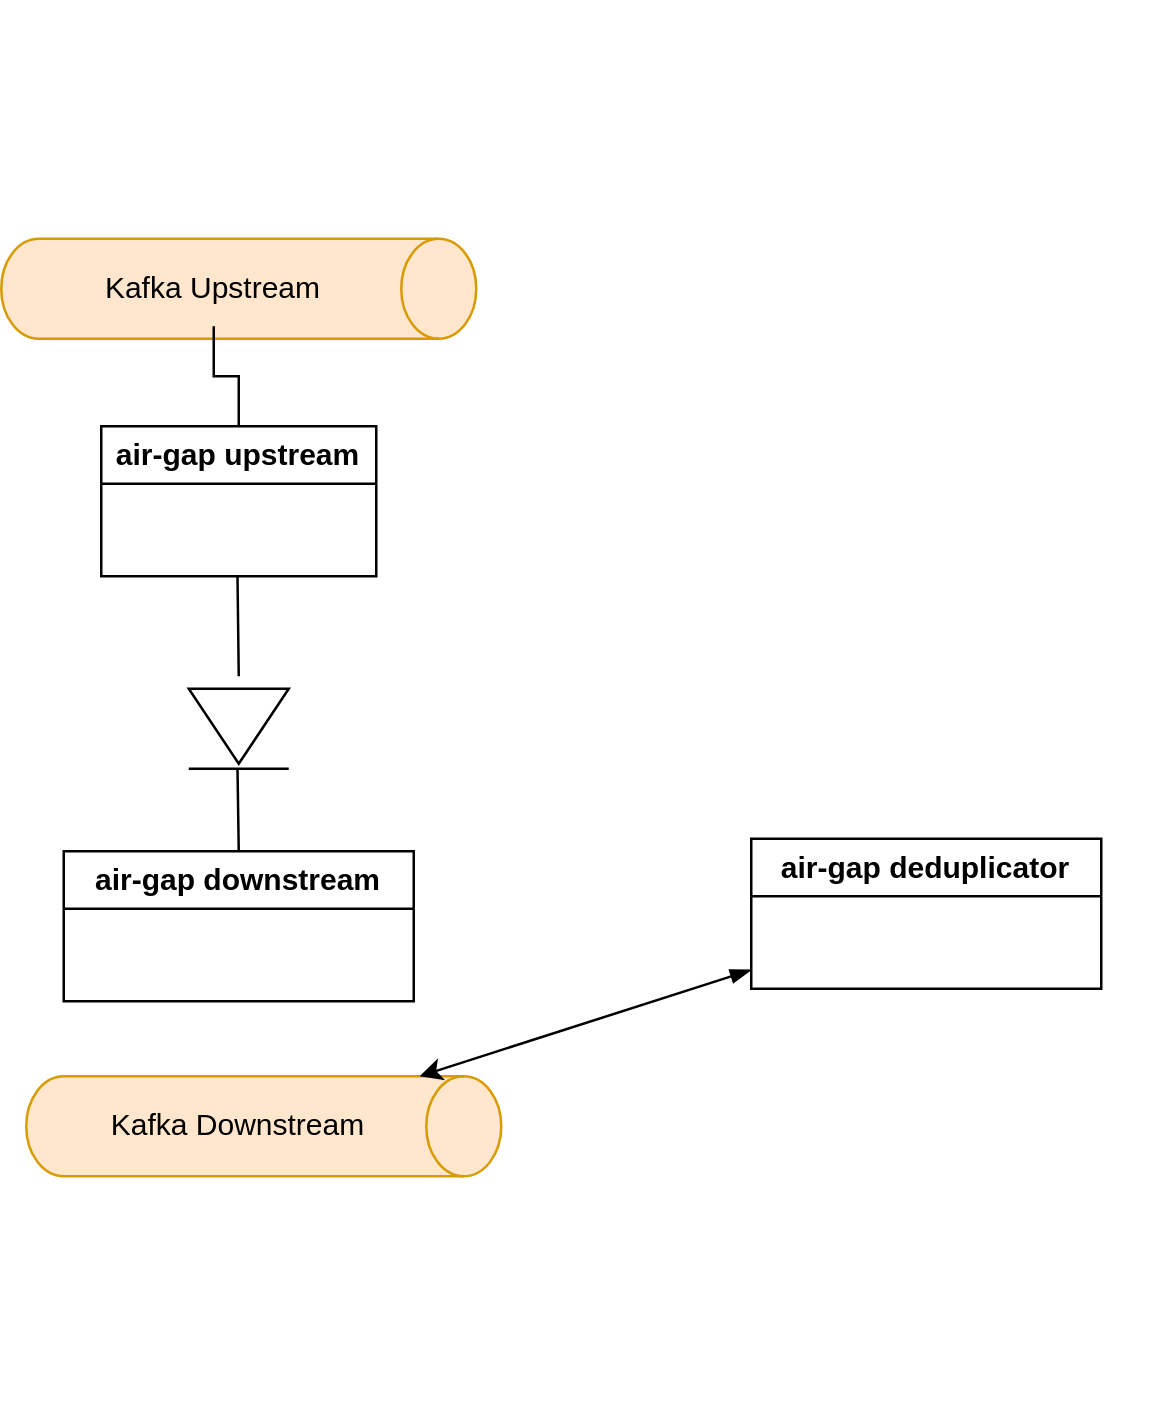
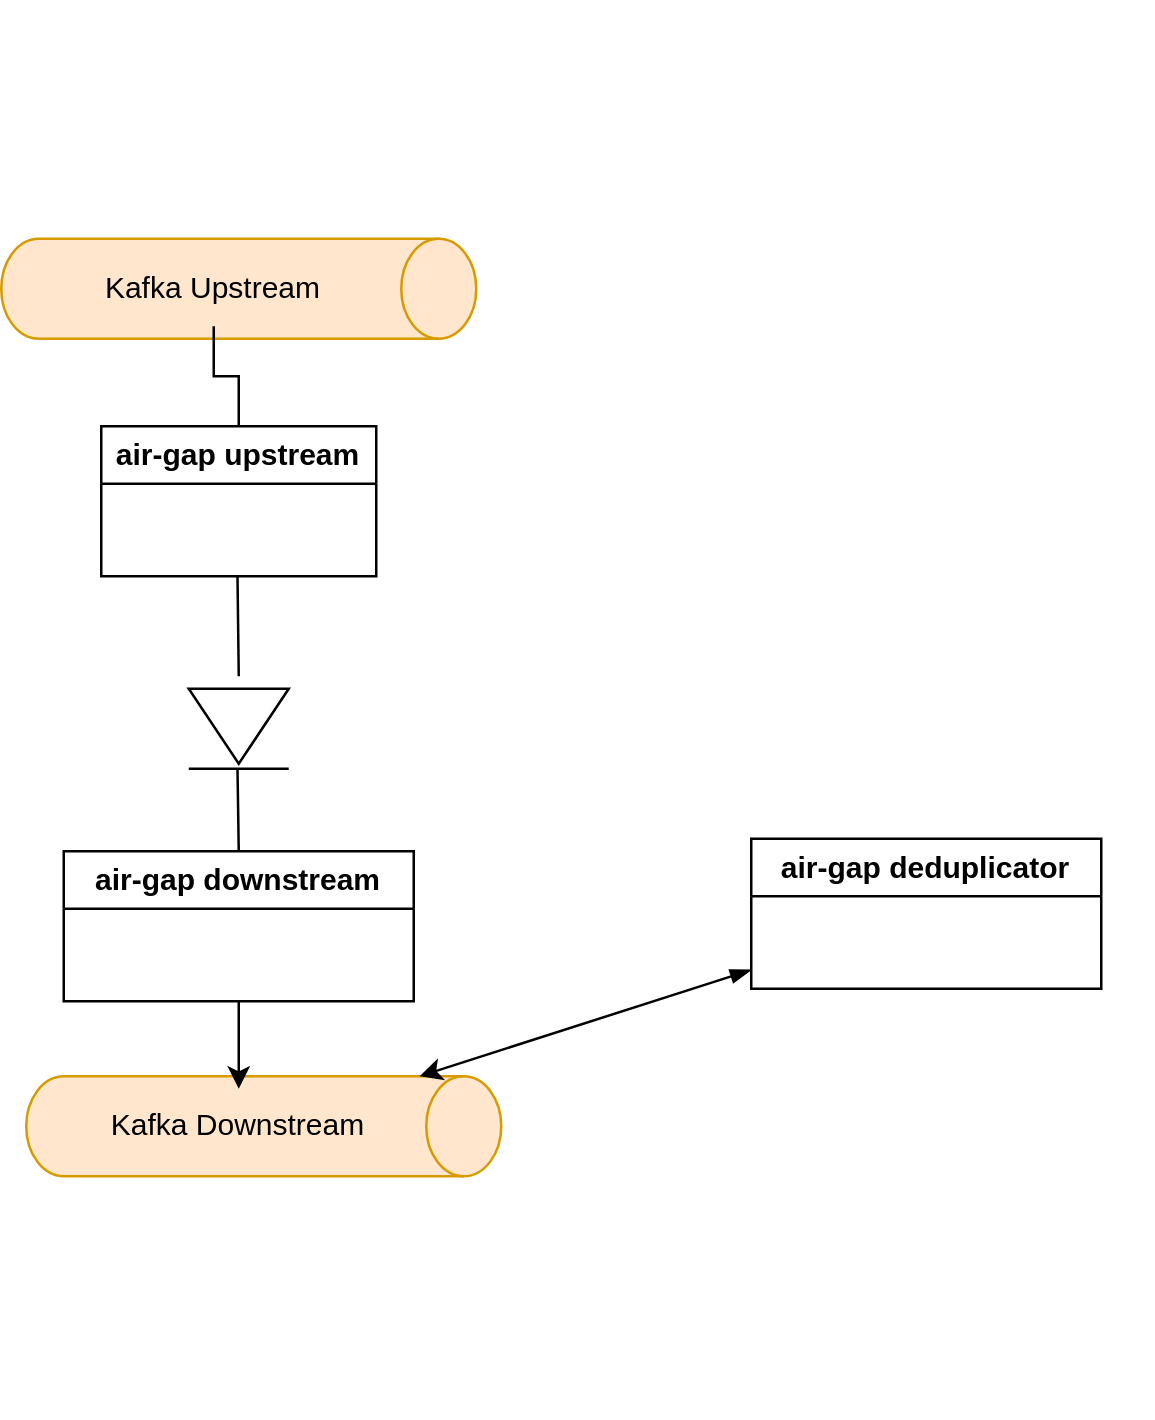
none -> (239, 1051)
